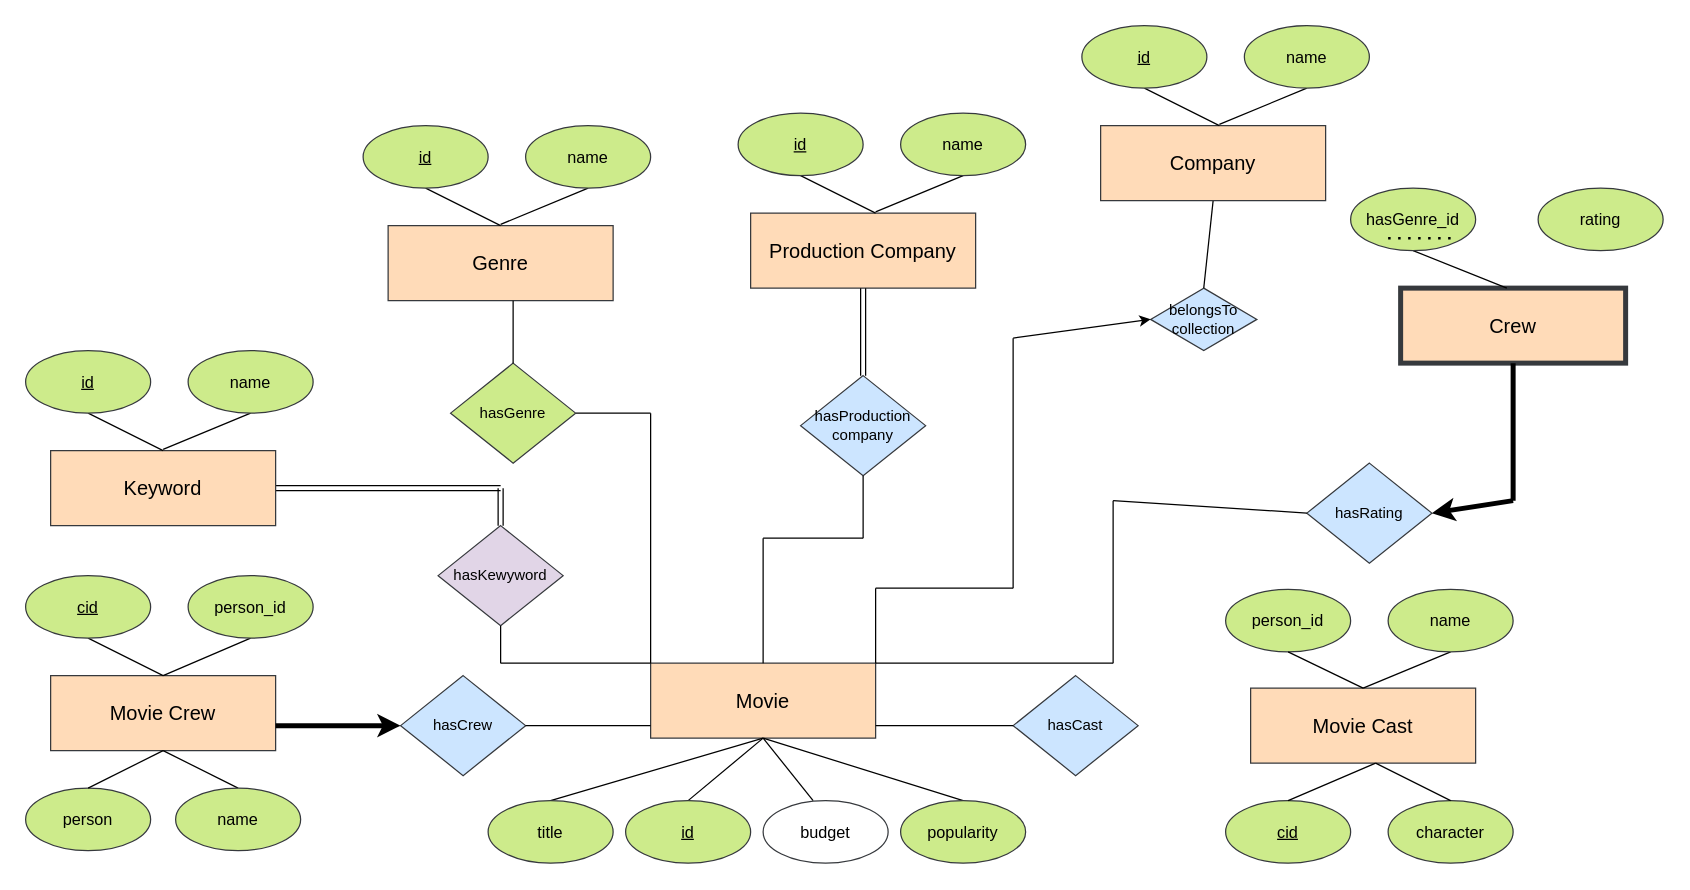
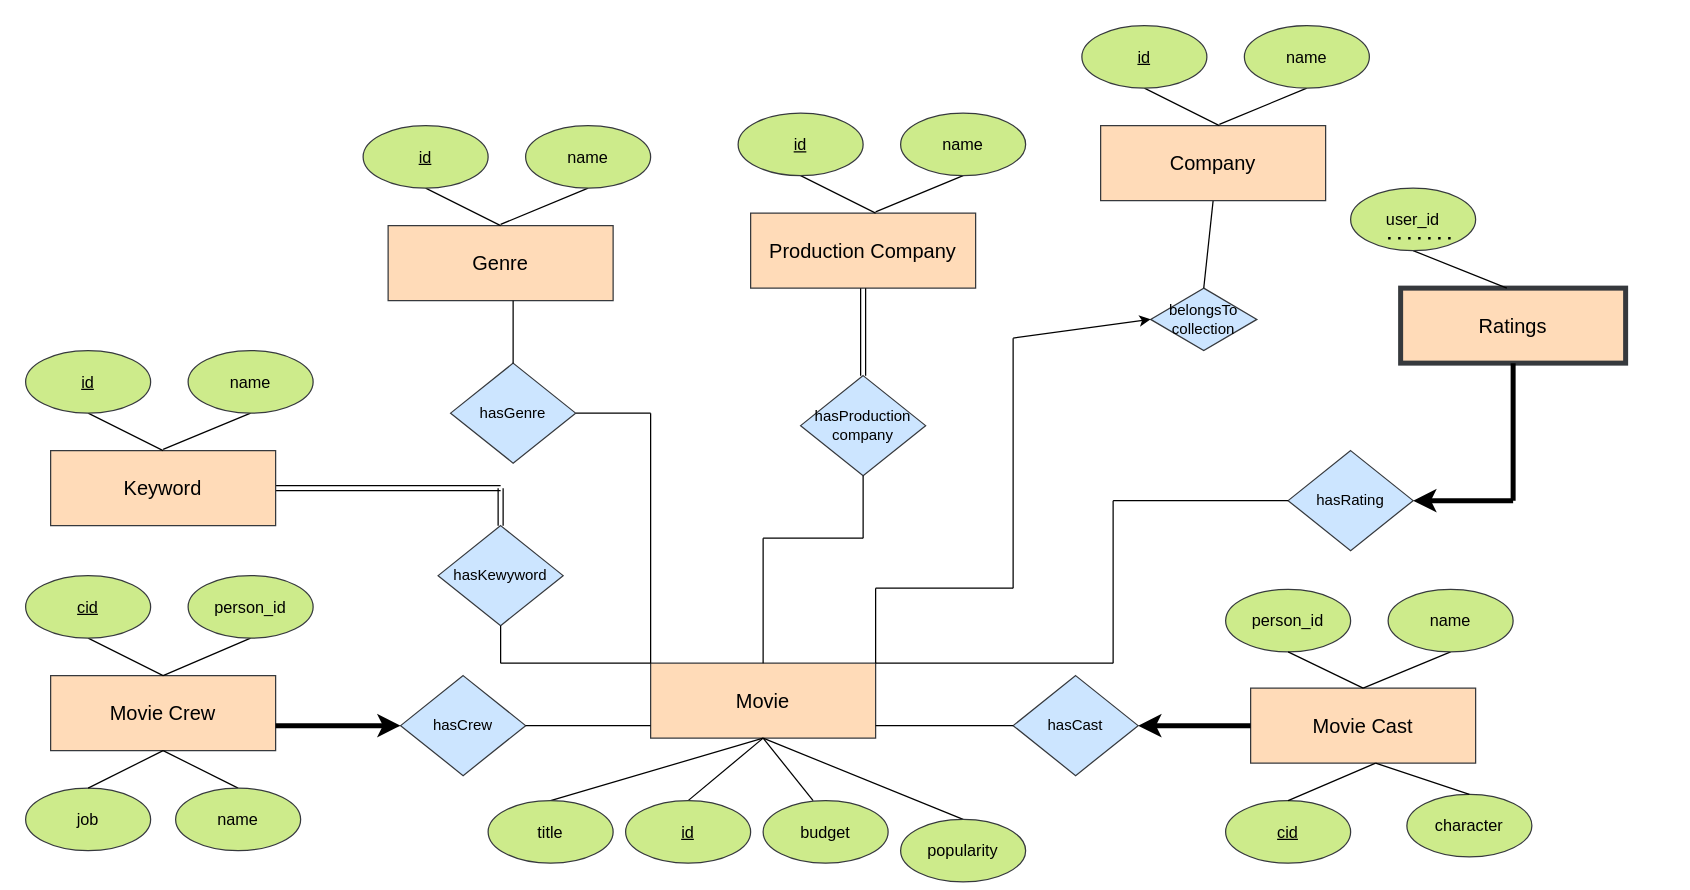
(1413, 219) -> (1413, 219)
(1601, 219) -> none
(1513, 326) -> (1513, 326)
(513, 413) -> (513, 413)
(1369, 513) -> (1351, 501)
(501, 576) -> (501, 576)
none -> (1202, 726)
(88, 819) -> (88, 819)
(826, 832) -> (826, 832)
(963, 832) -> (963, 851)
(1451, 832) -> (1469, 826)
